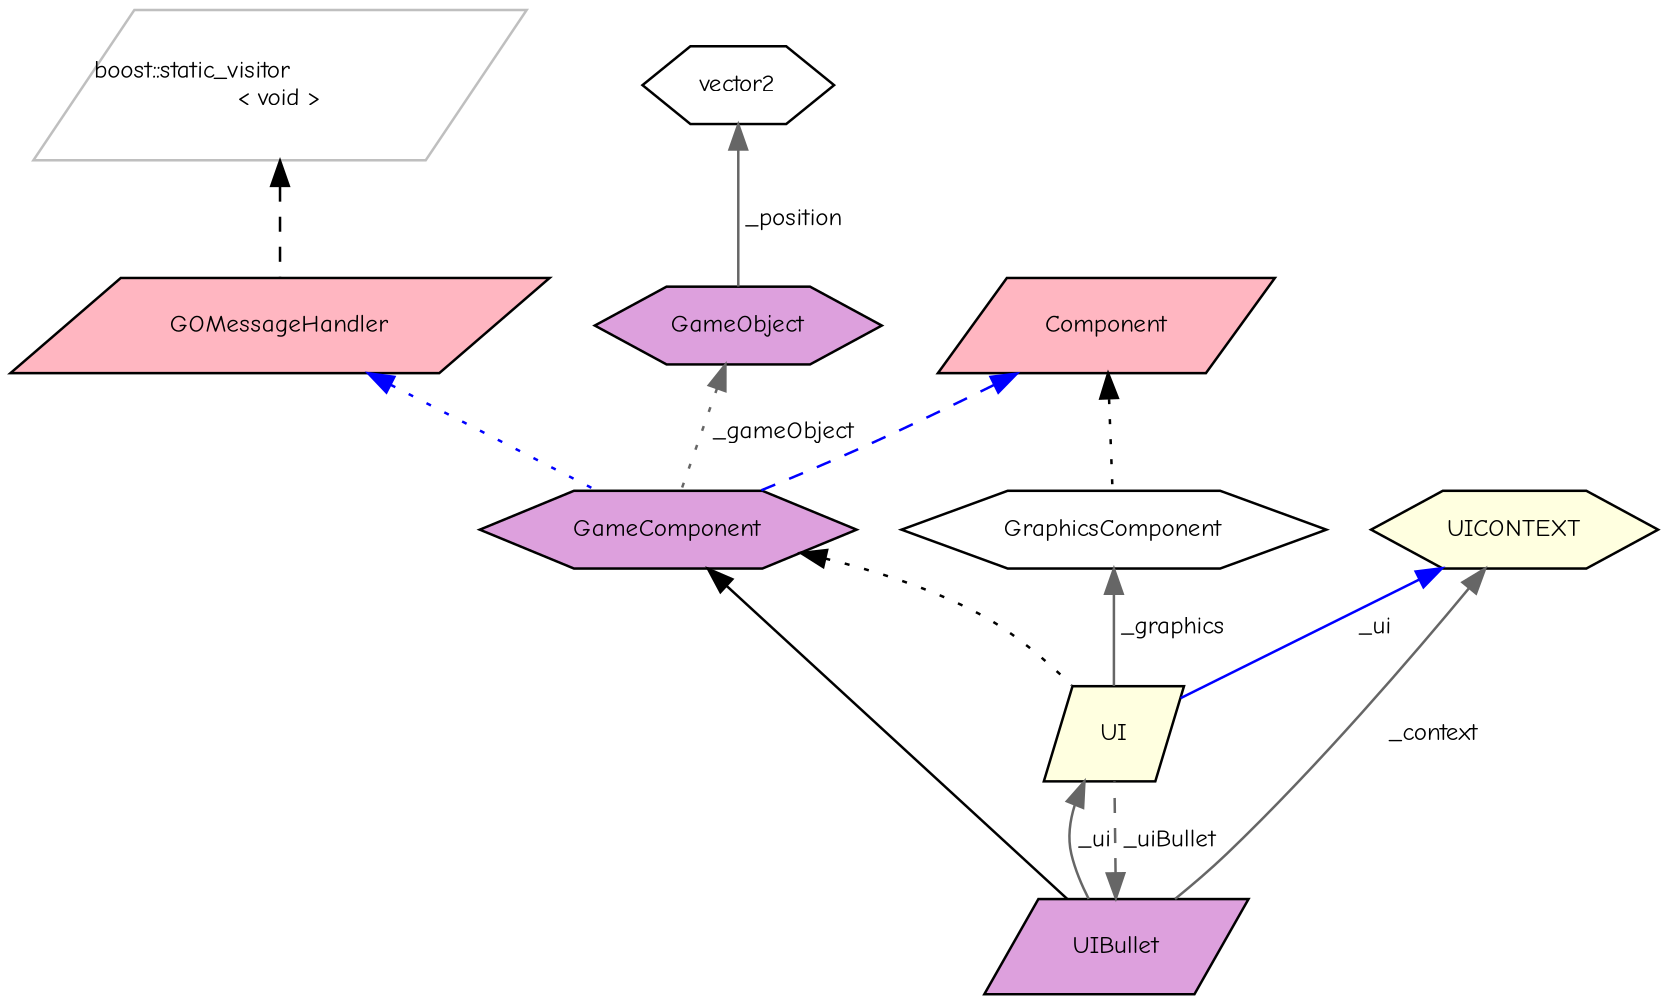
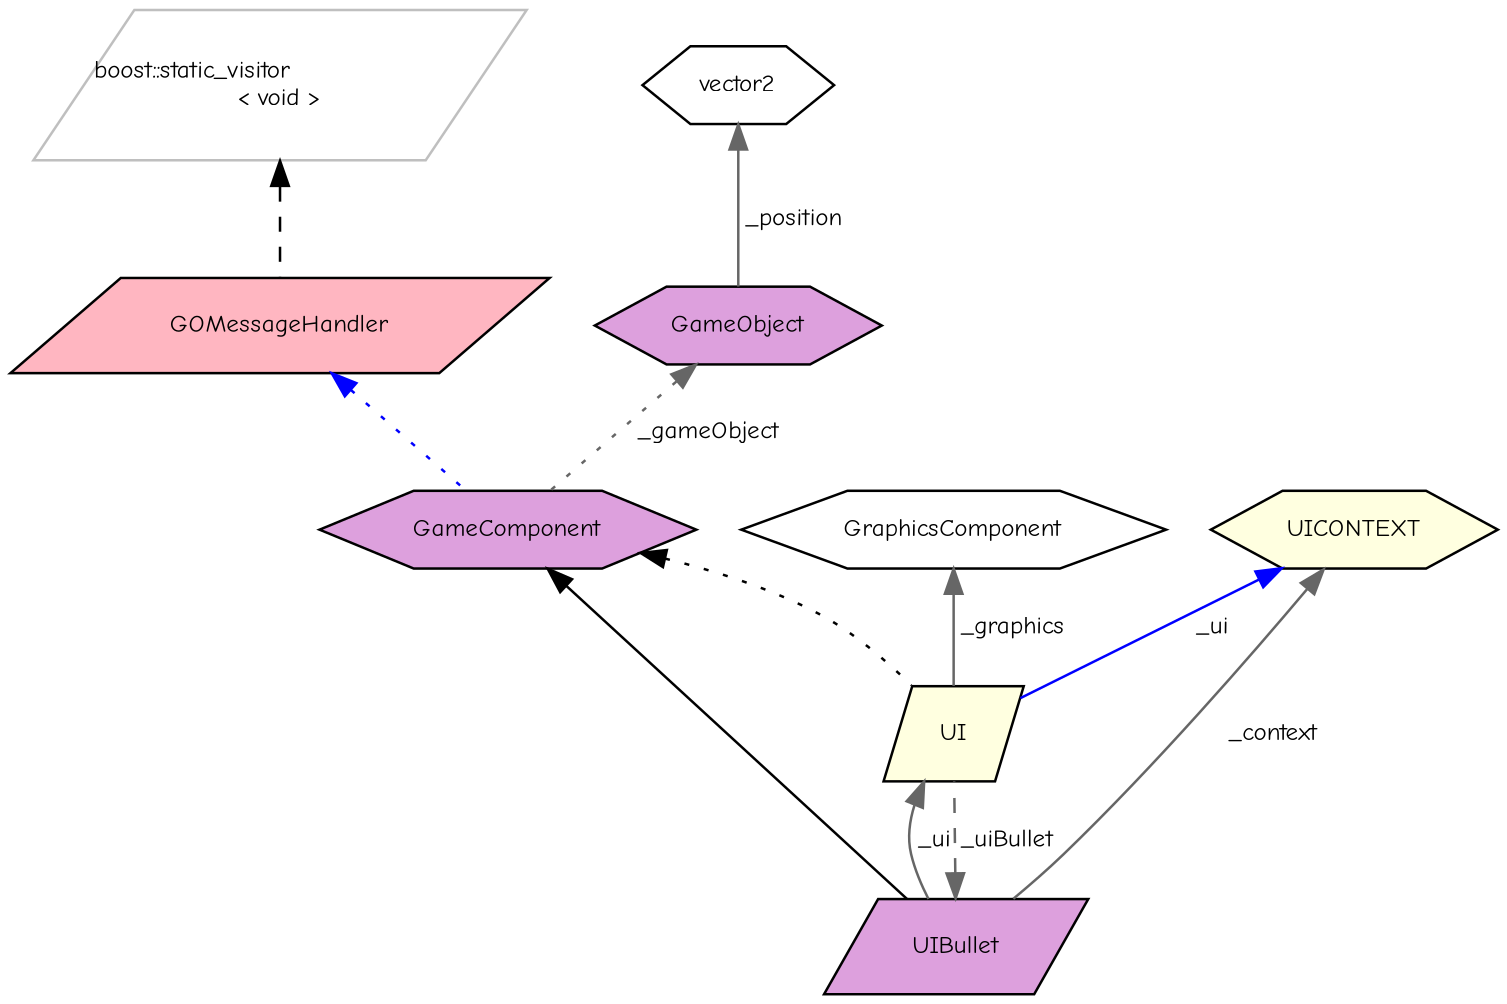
(1106, 326) -> none
